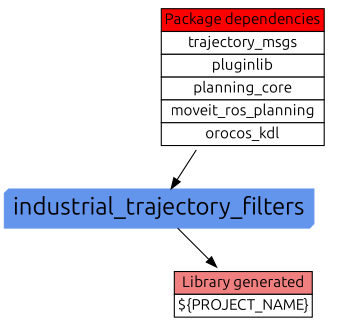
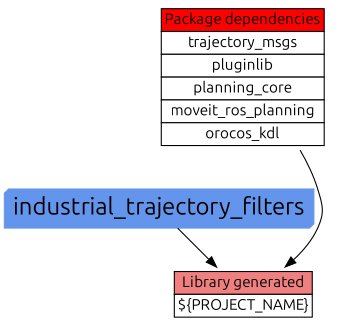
(187, 165) -> (322, 207)
